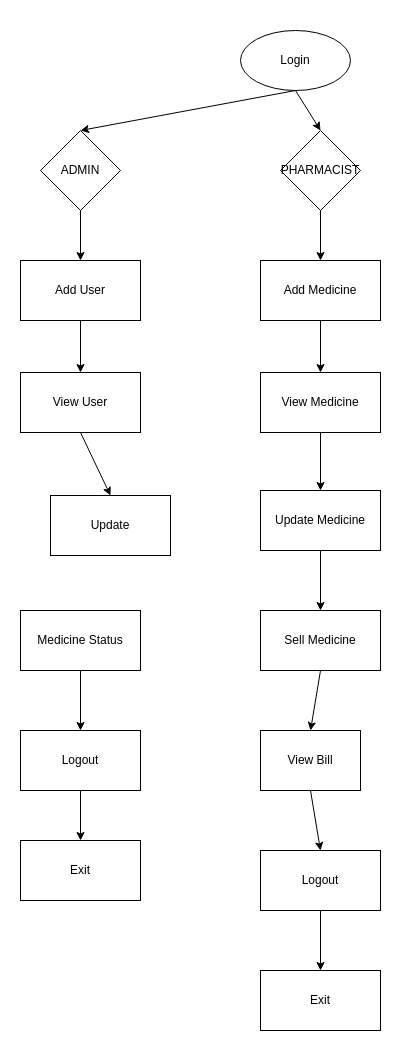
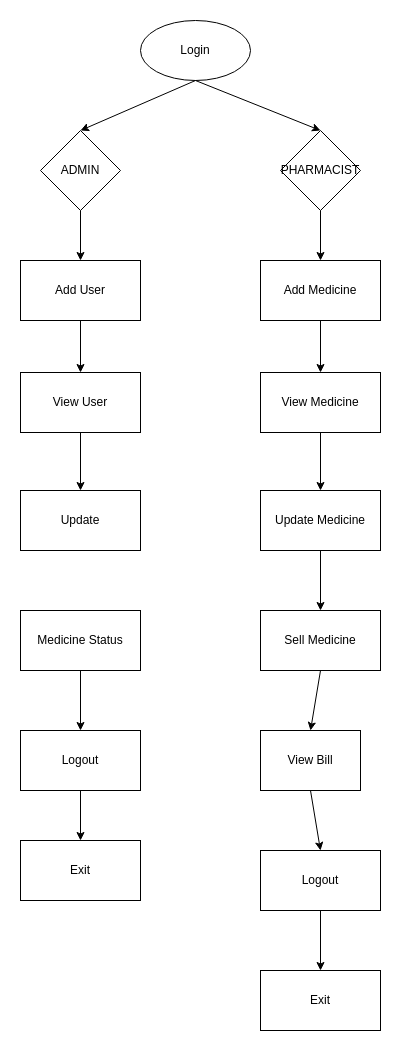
(296, 61) -> (196, 51)
(111, 526) -> (81, 521)
